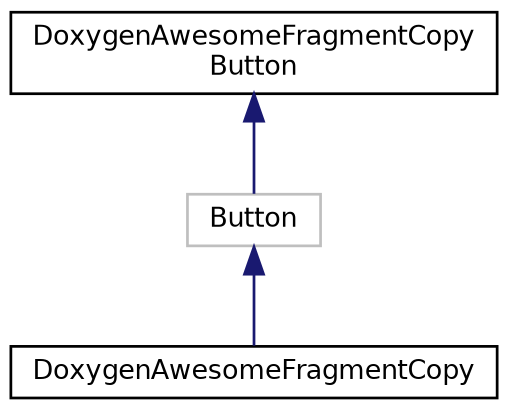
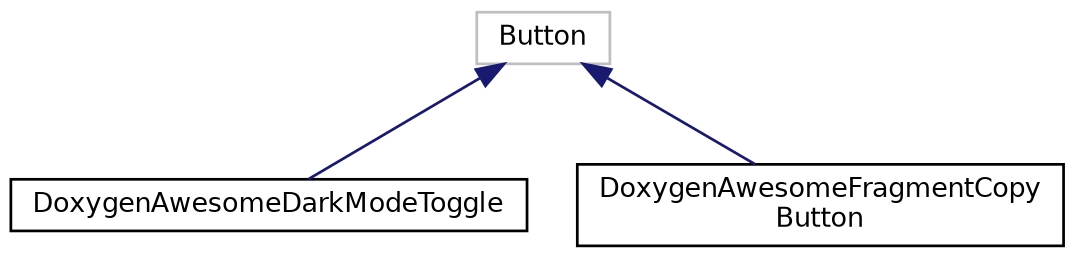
(254, 158) -> (681, 121)
(254, 372) -> (269, 205)
